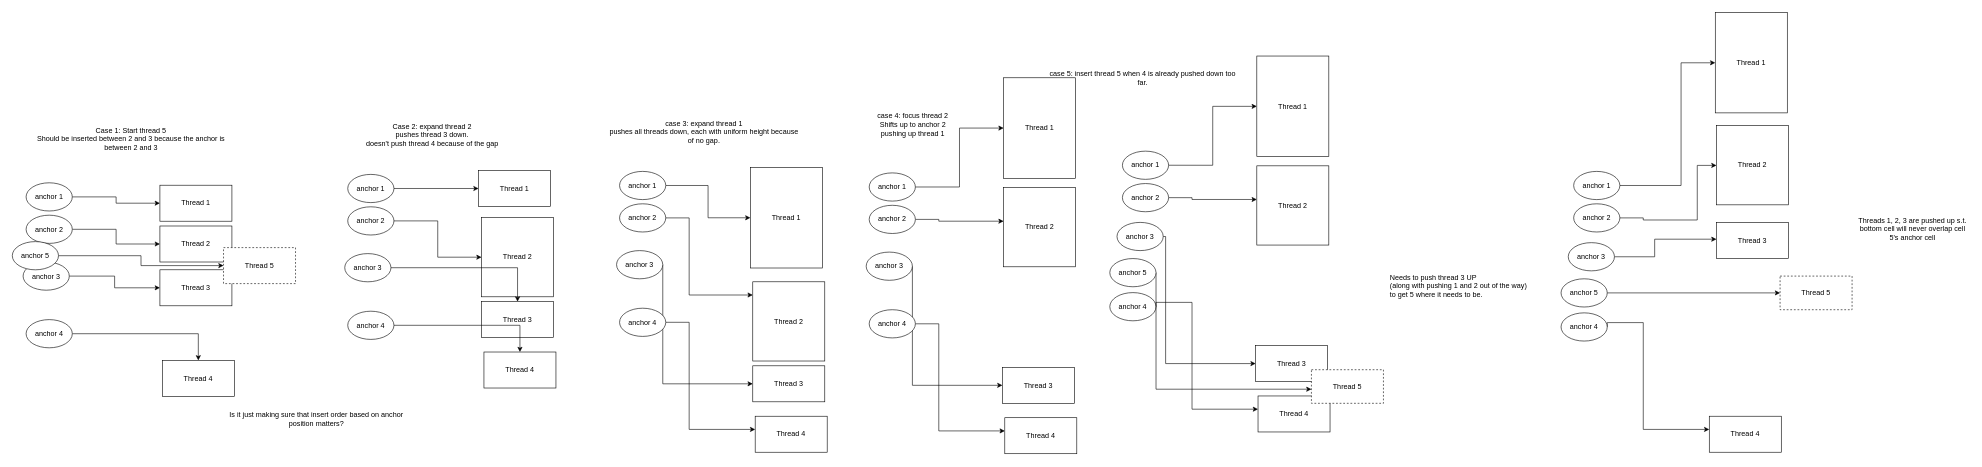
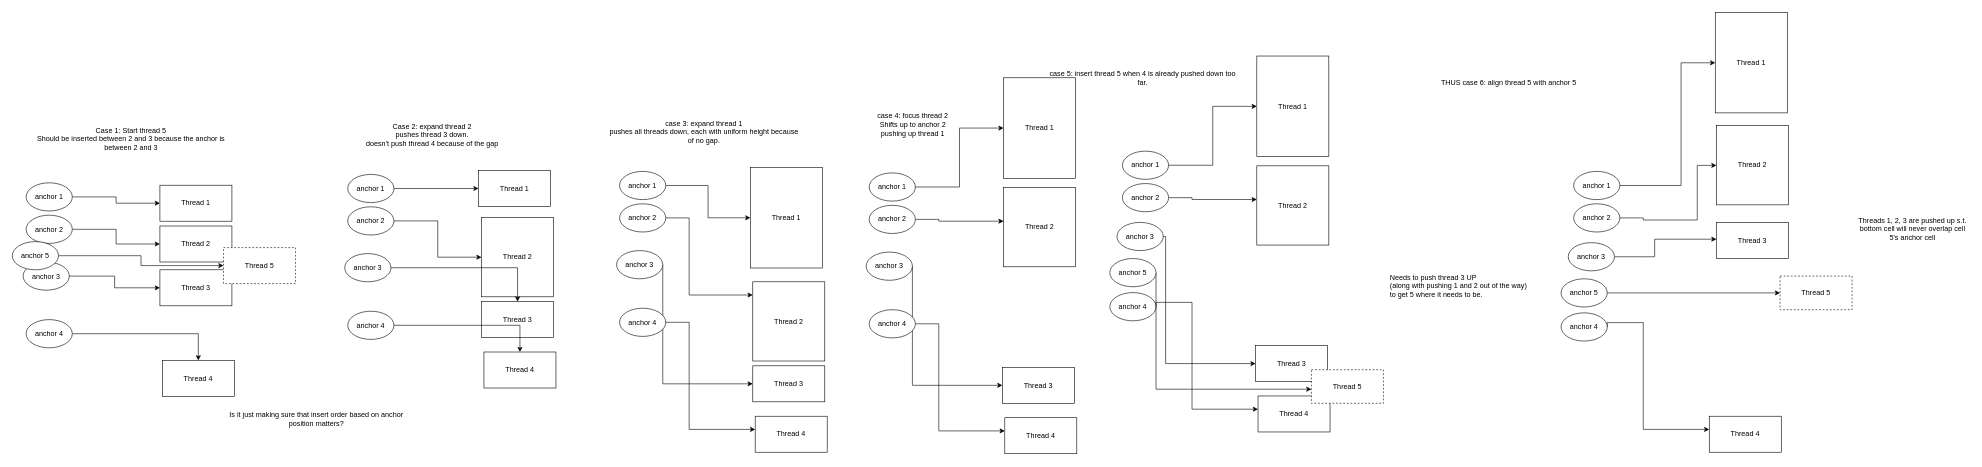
none -> (1509, 83)
